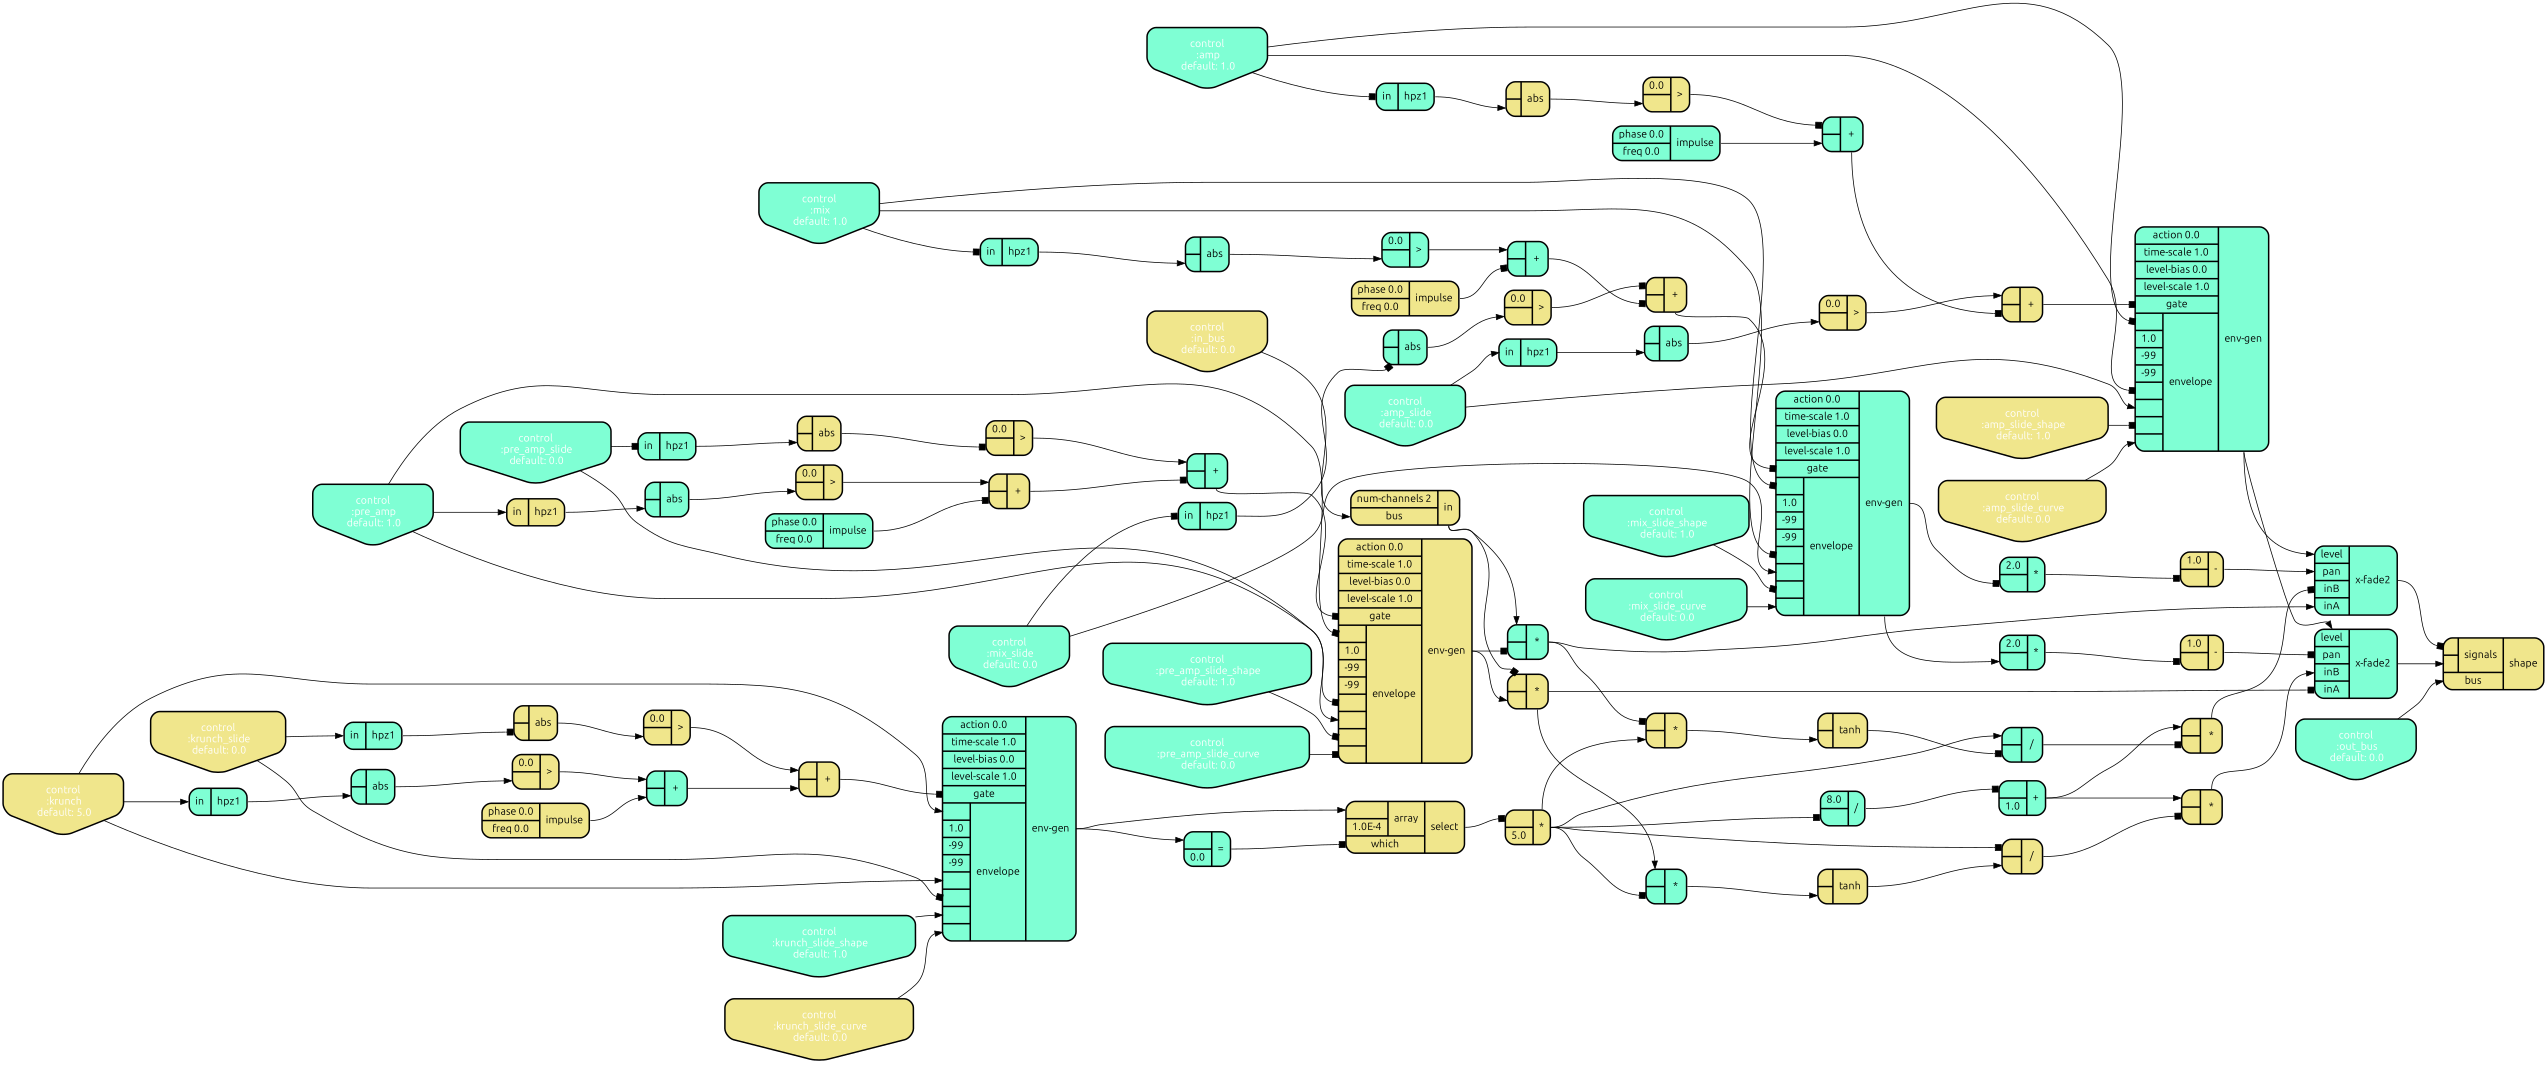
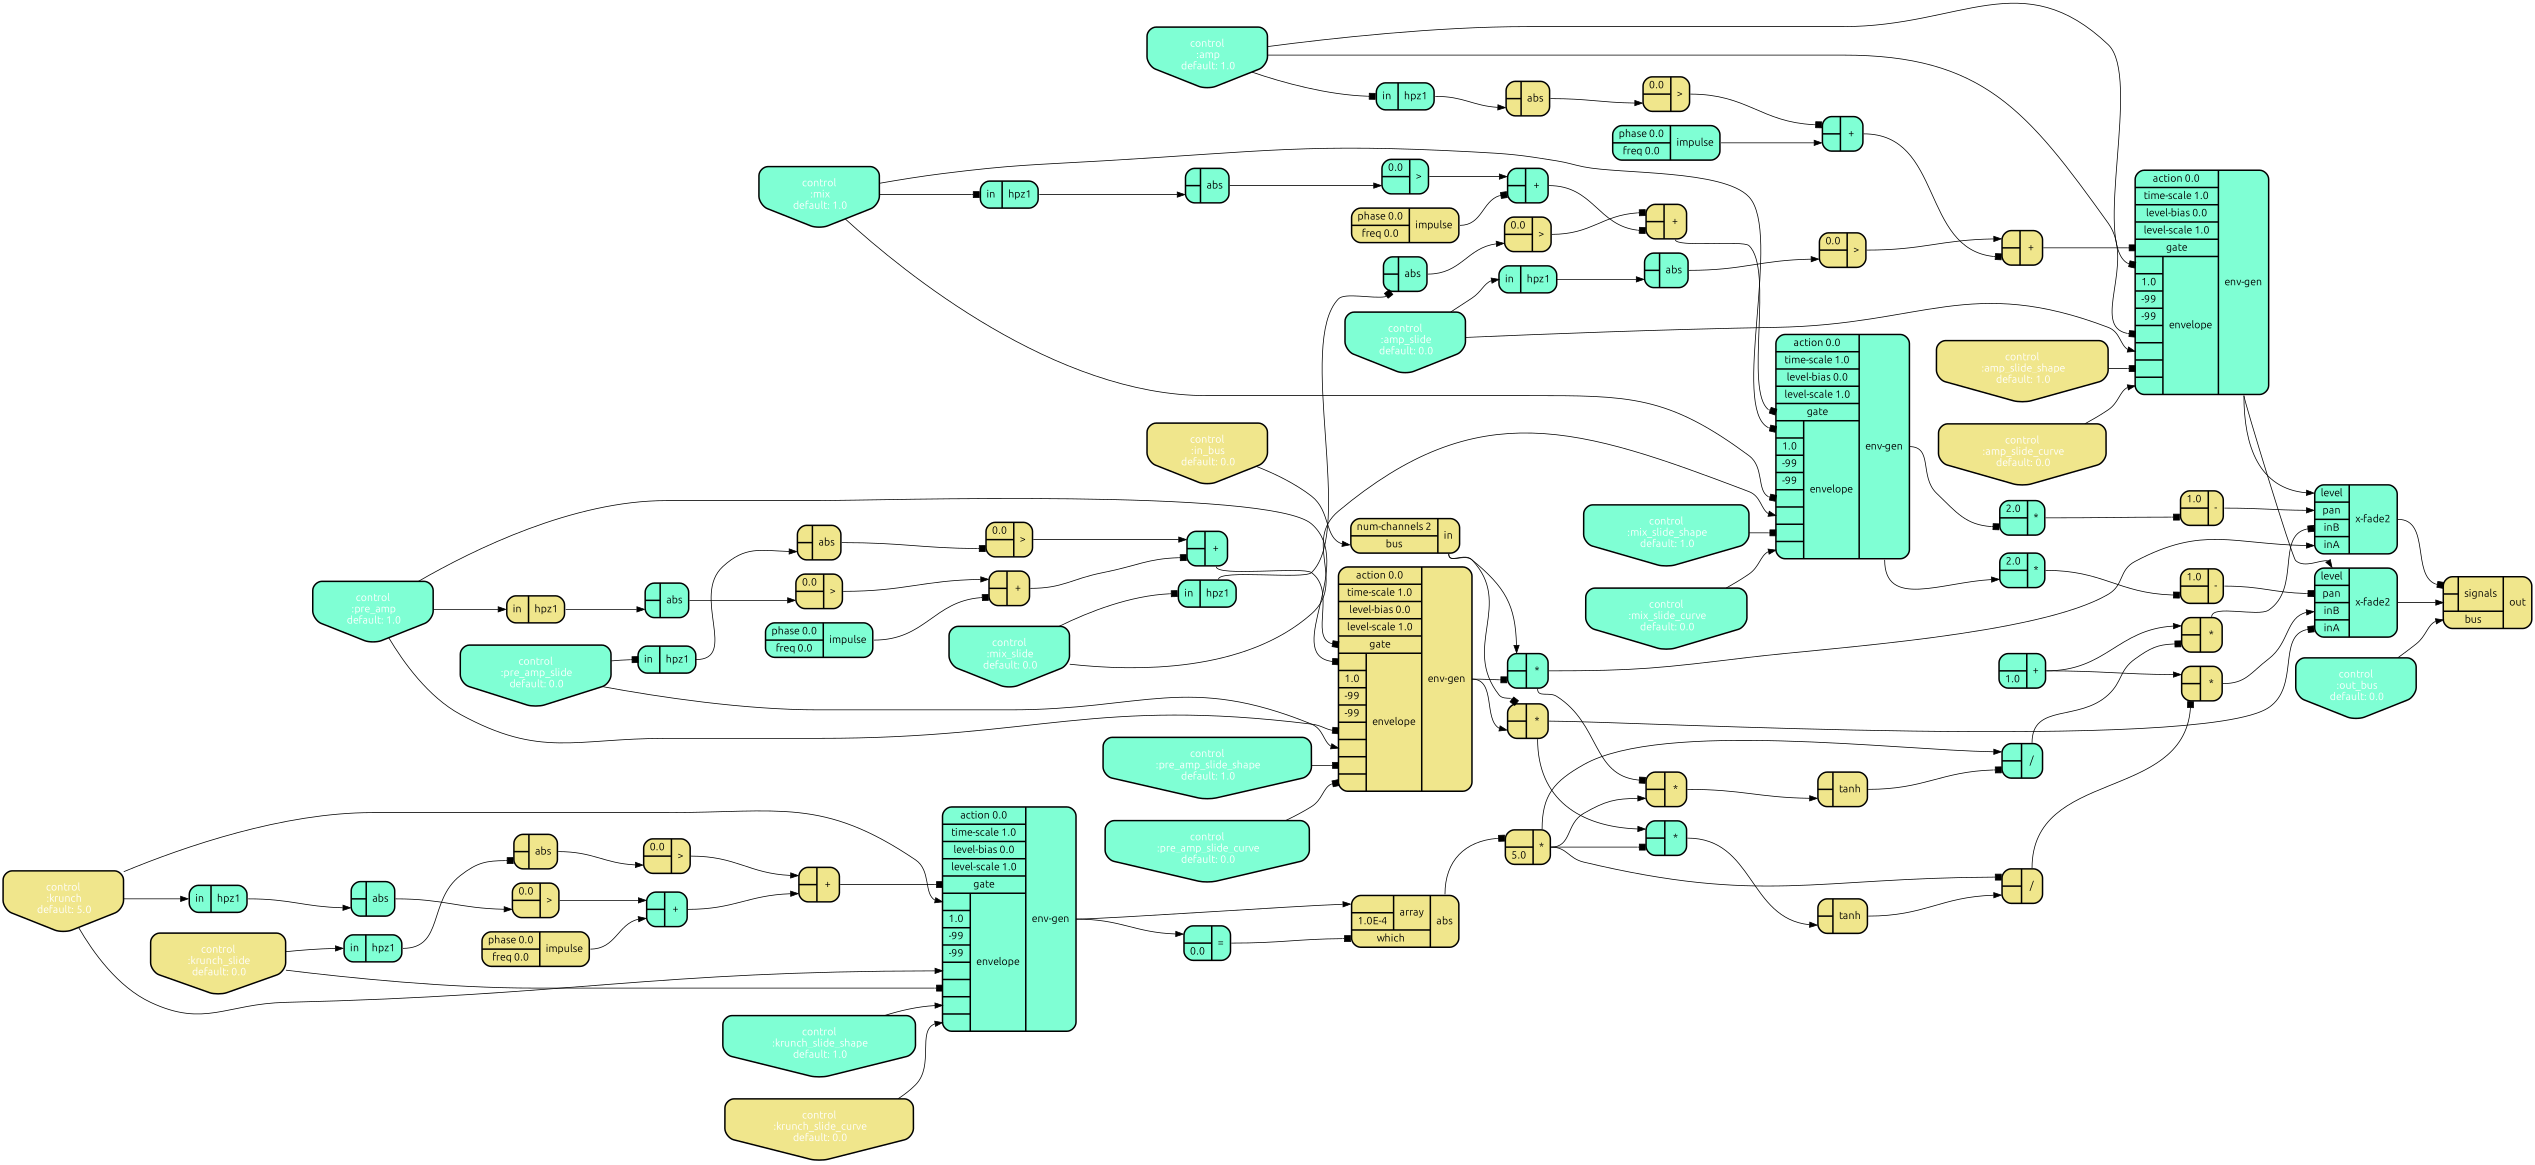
(2524, 663) -> (2518, 602)
(1843, 809) -> none
(1445, 827) -> (1445, 921)
